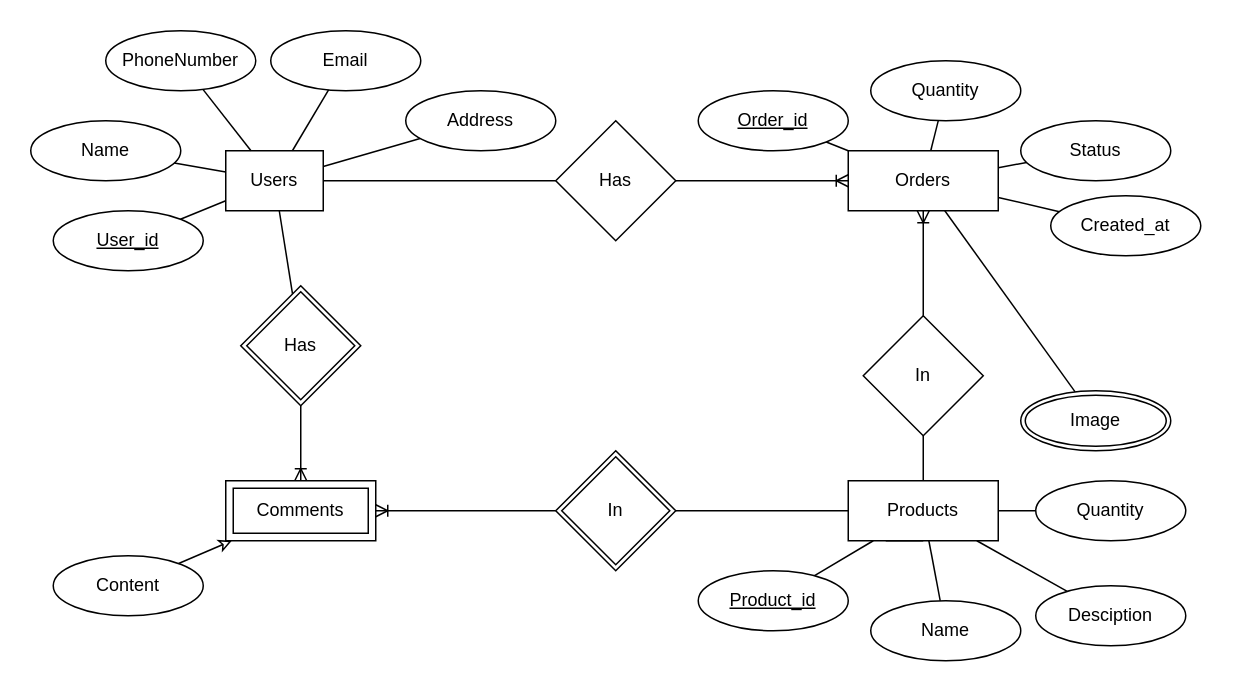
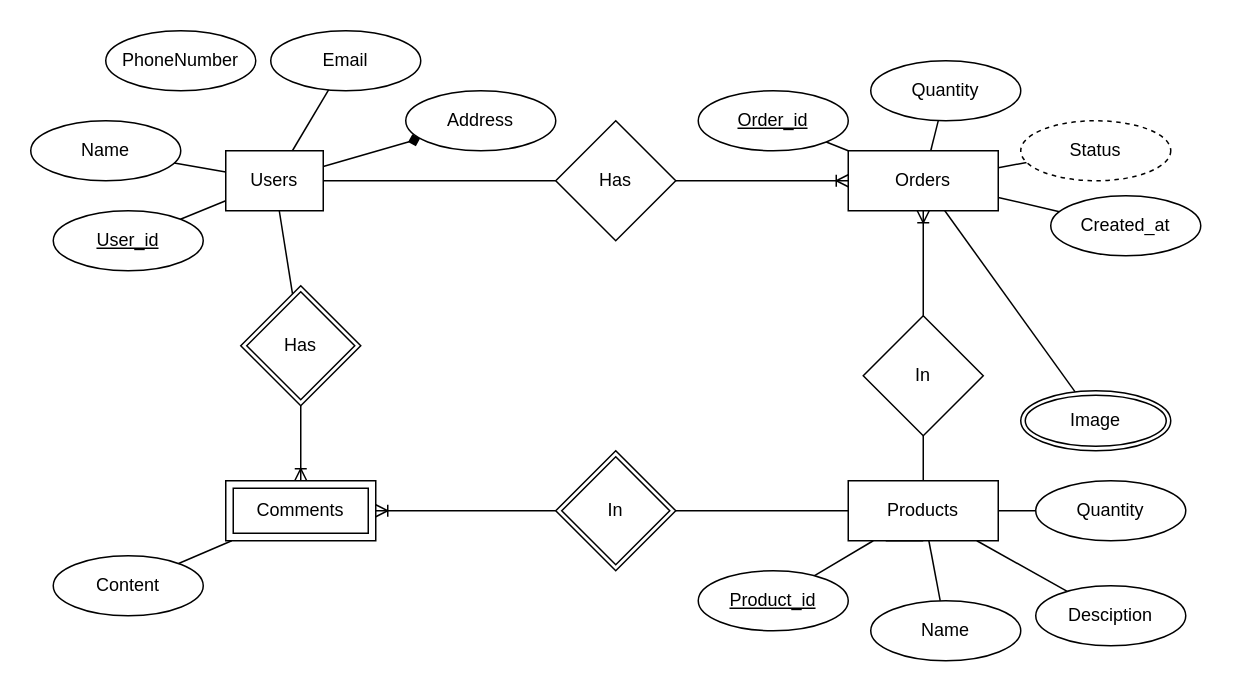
(227, 120) -> none
(413, 140) -> (408, 142)
(1096, 151) -> (1096, 151)
(221, 545) -> (224, 544)
